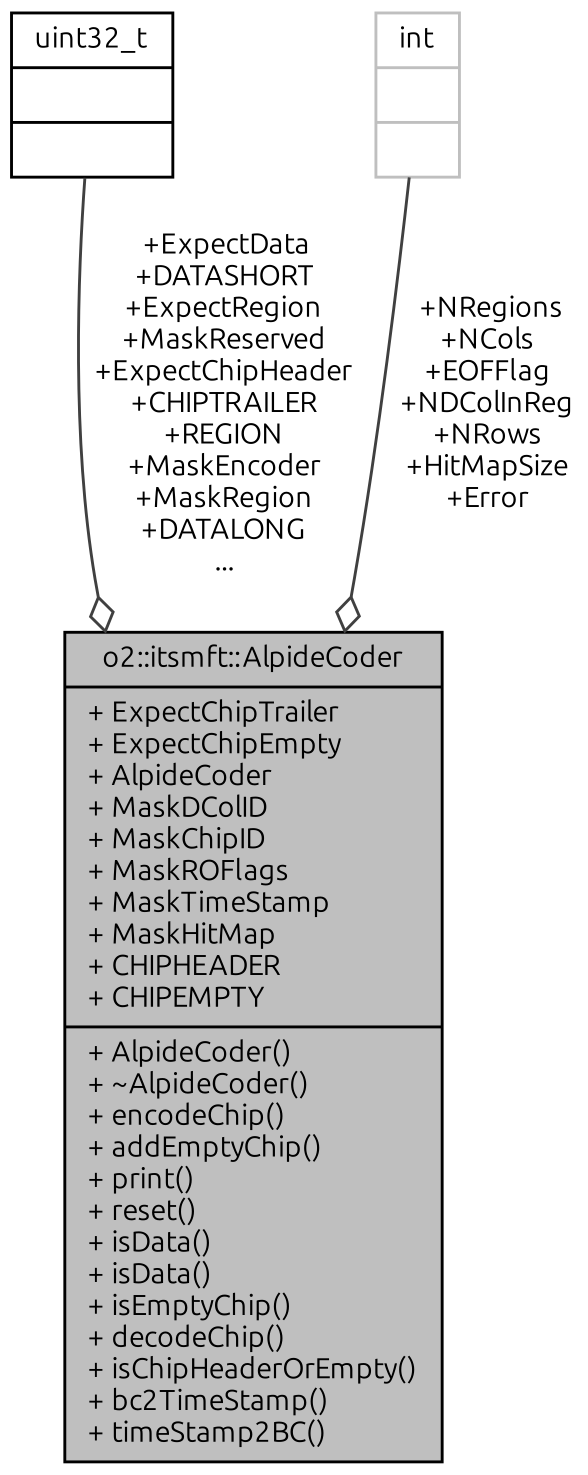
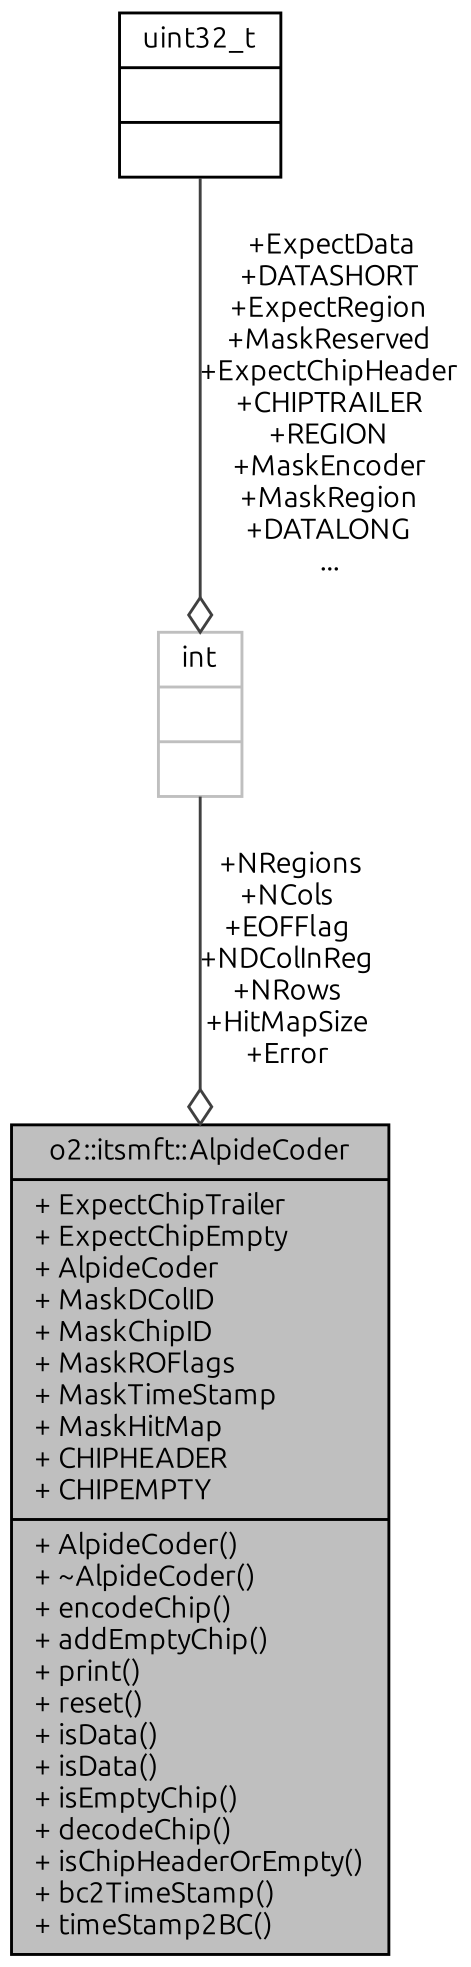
(79, 388) -> (200, 388)
